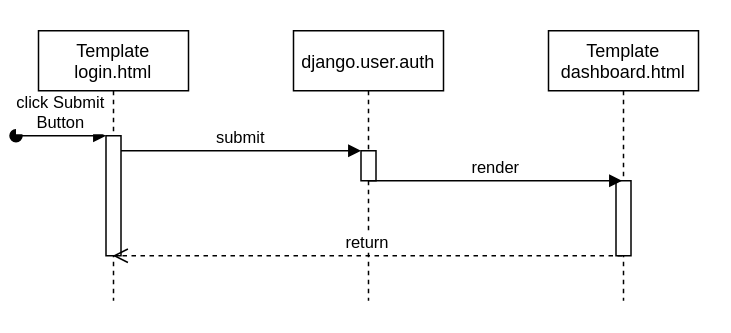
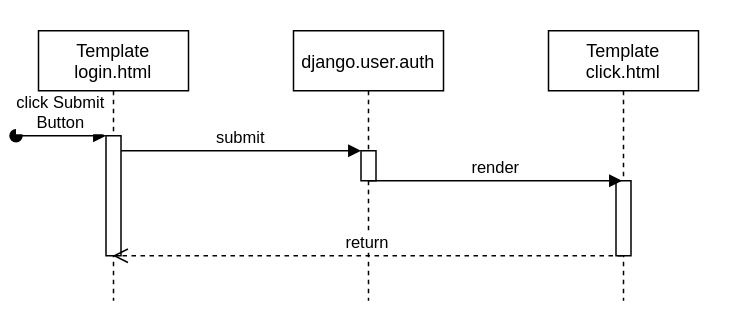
(623, 51) -> (623, 51)
